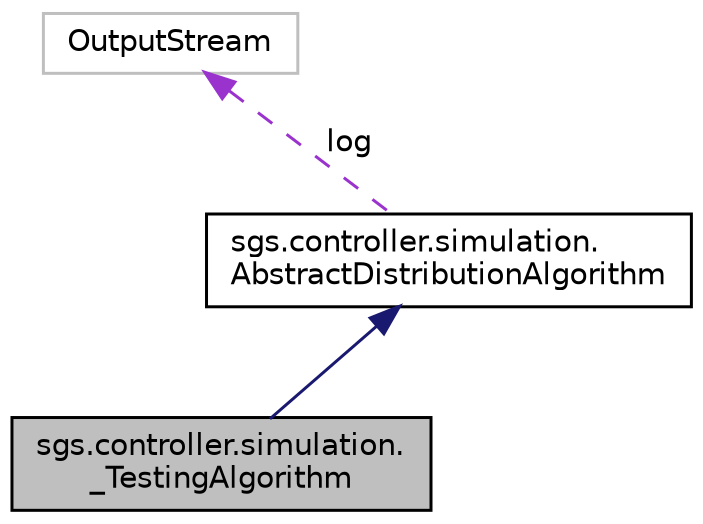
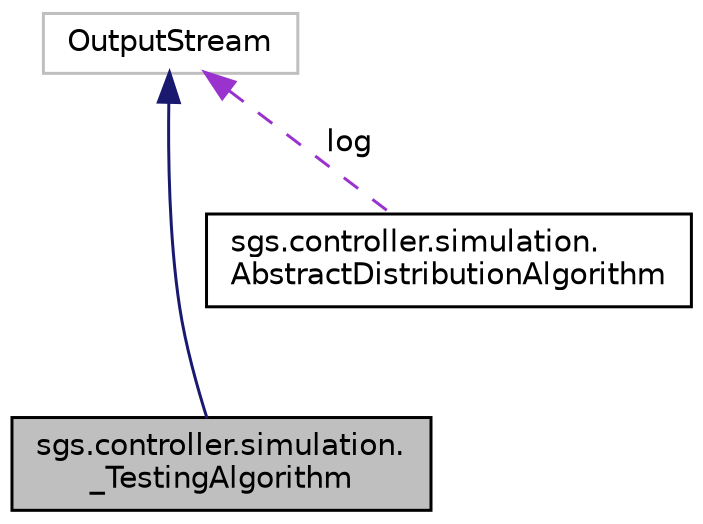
(323, 373) -> (174, 262)
